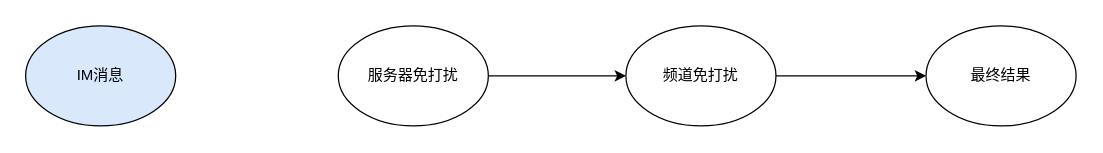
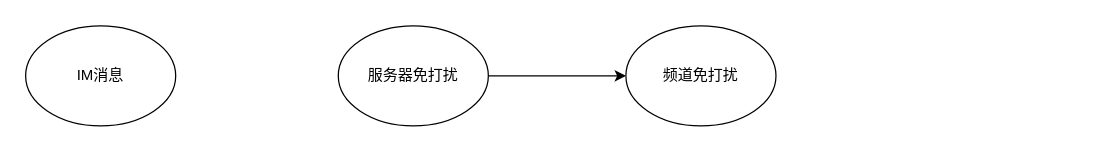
(101, 76) -> (101, 76)
(847, 76) -> none
(1001, 76) -> none
